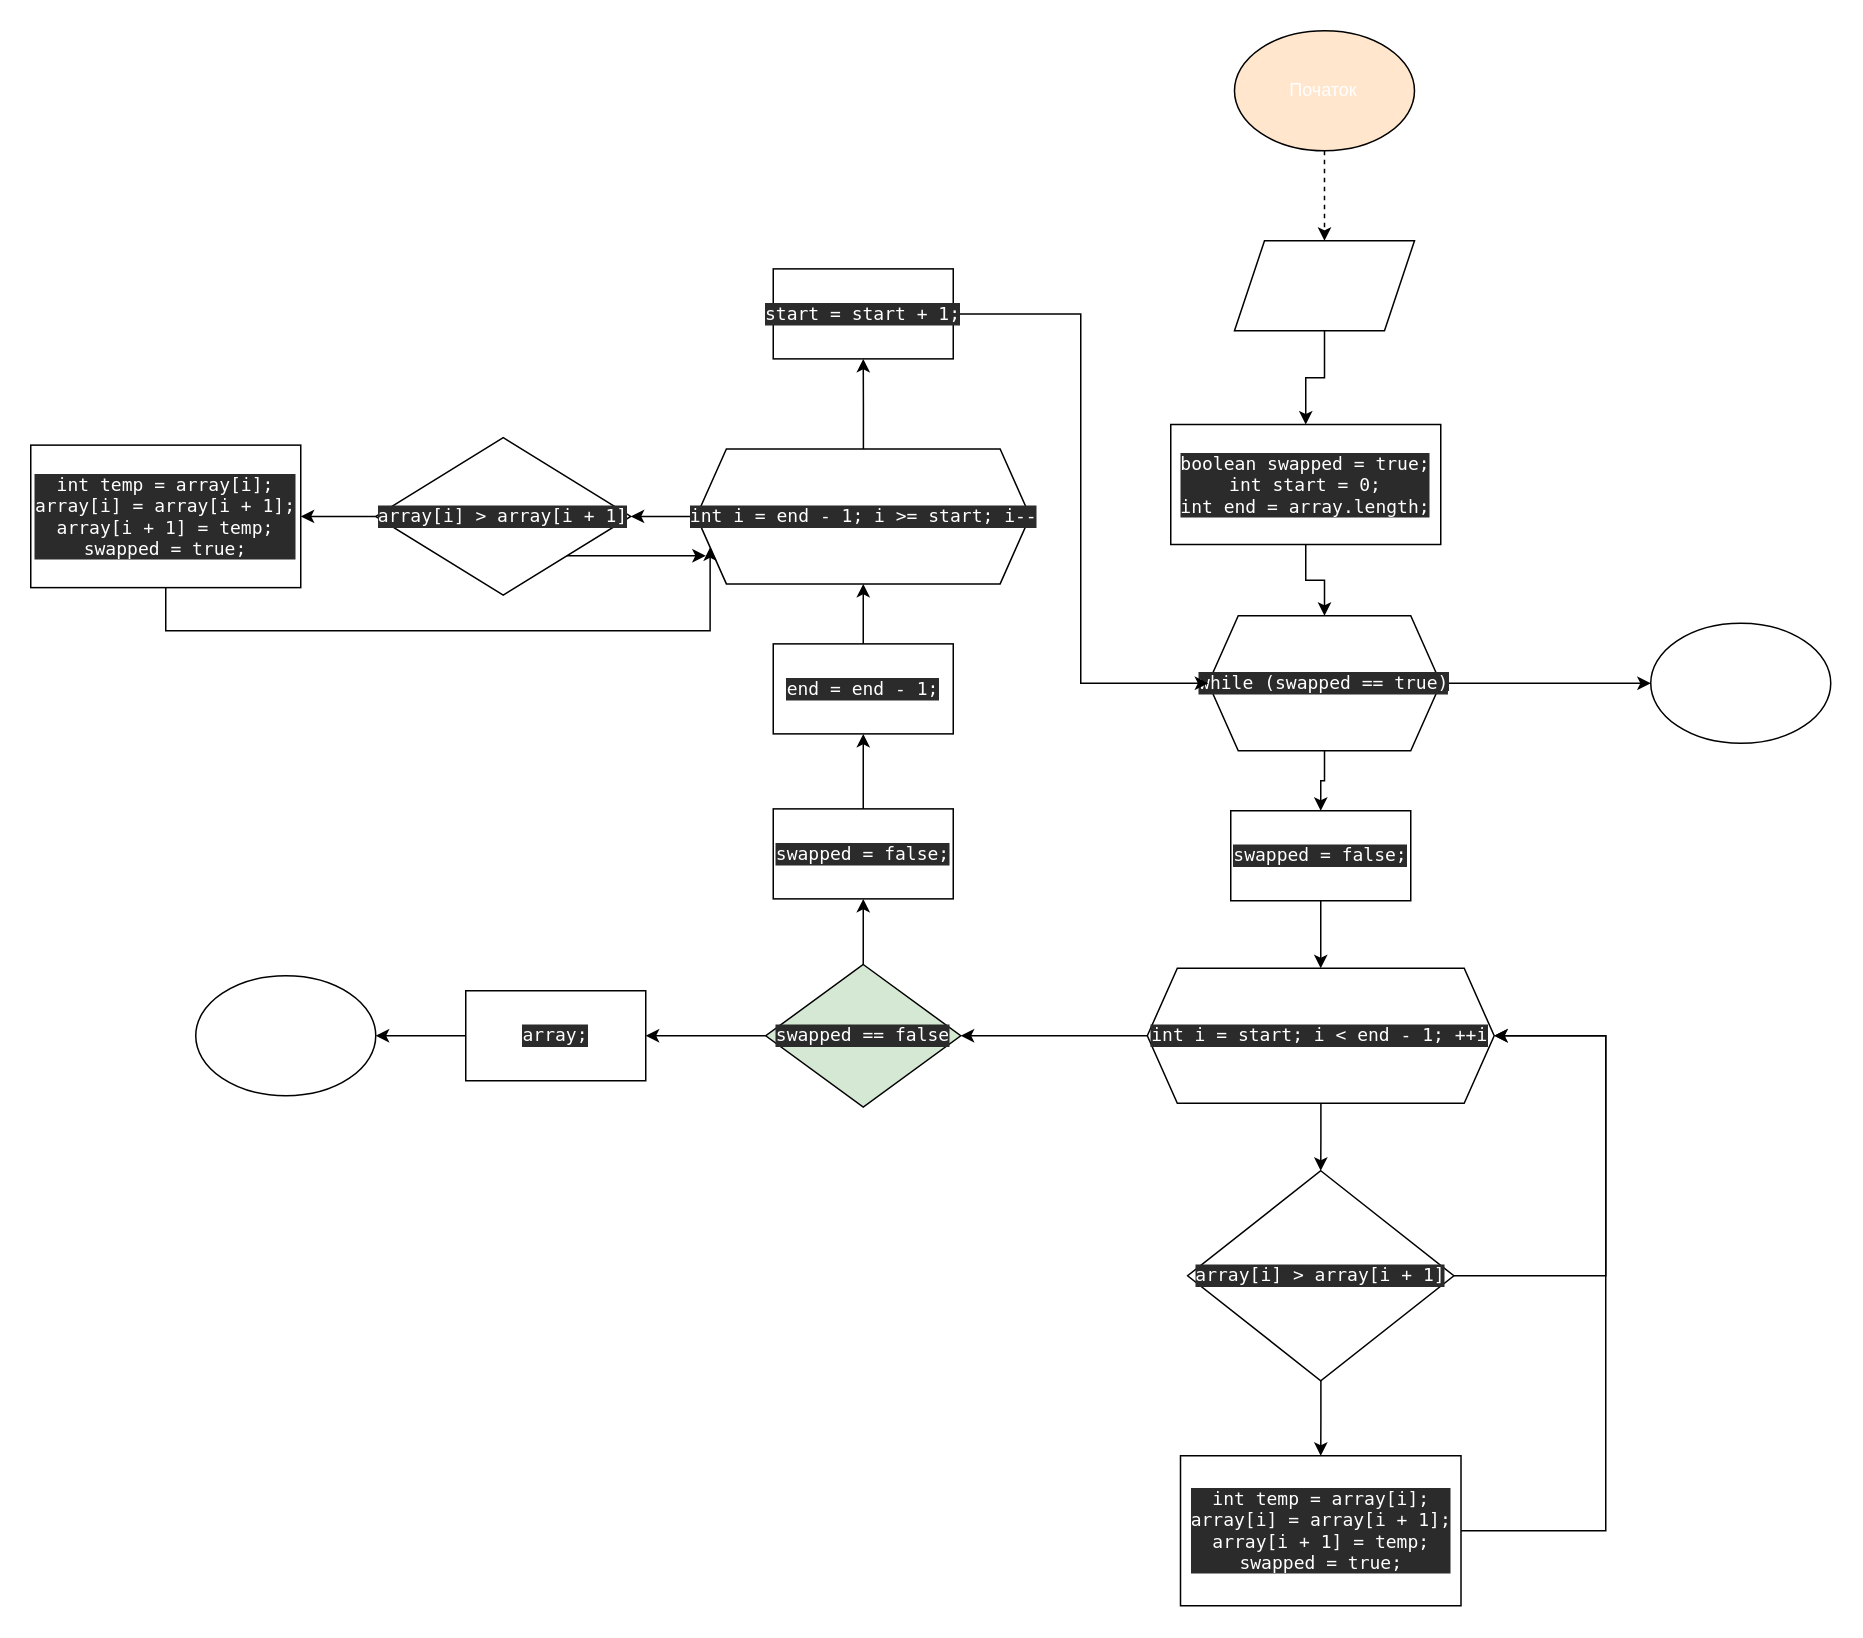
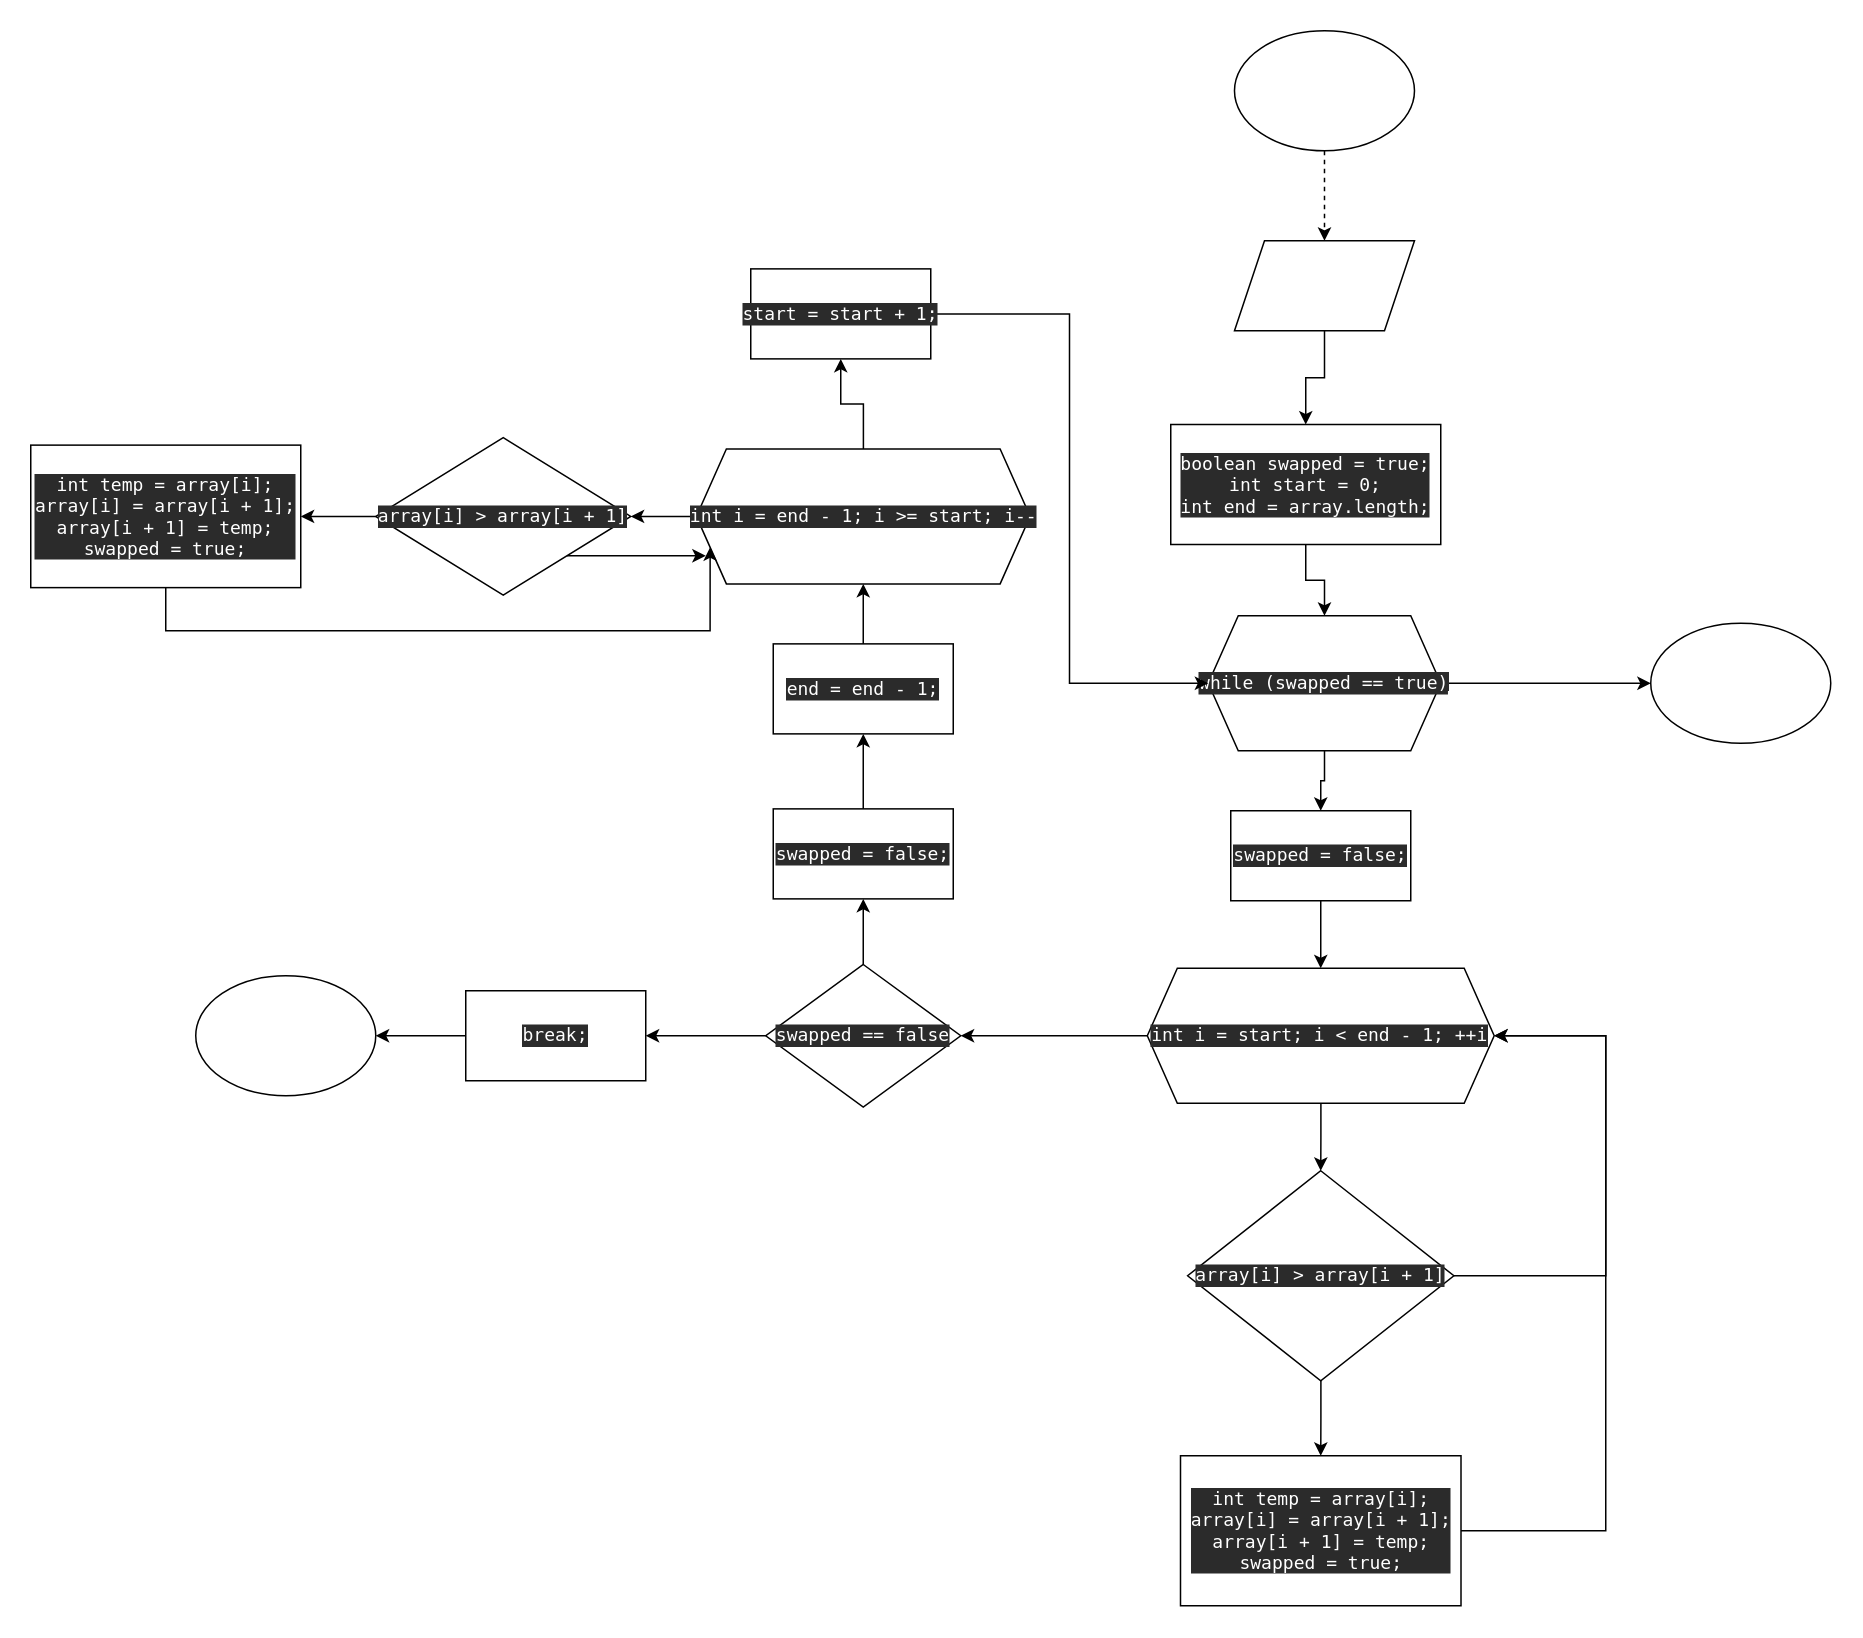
(1324, 91) -> (1324, 91)
(863, 314) -> (841, 314)
(556, 1036) -> (556, 1036)
(863, 1036) -> (863, 1036)
